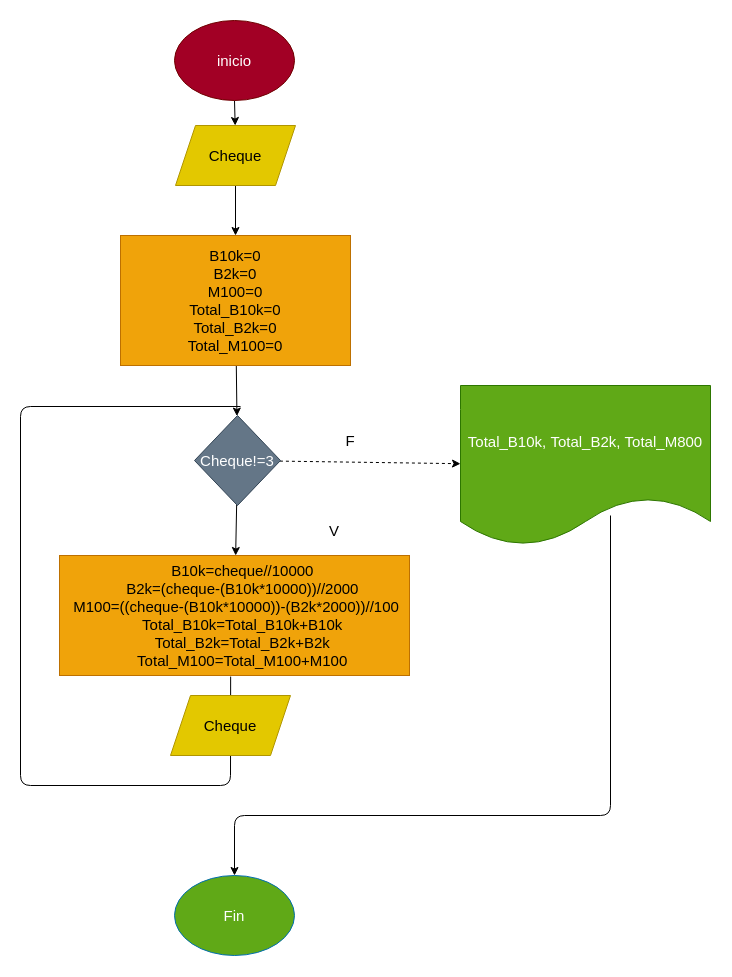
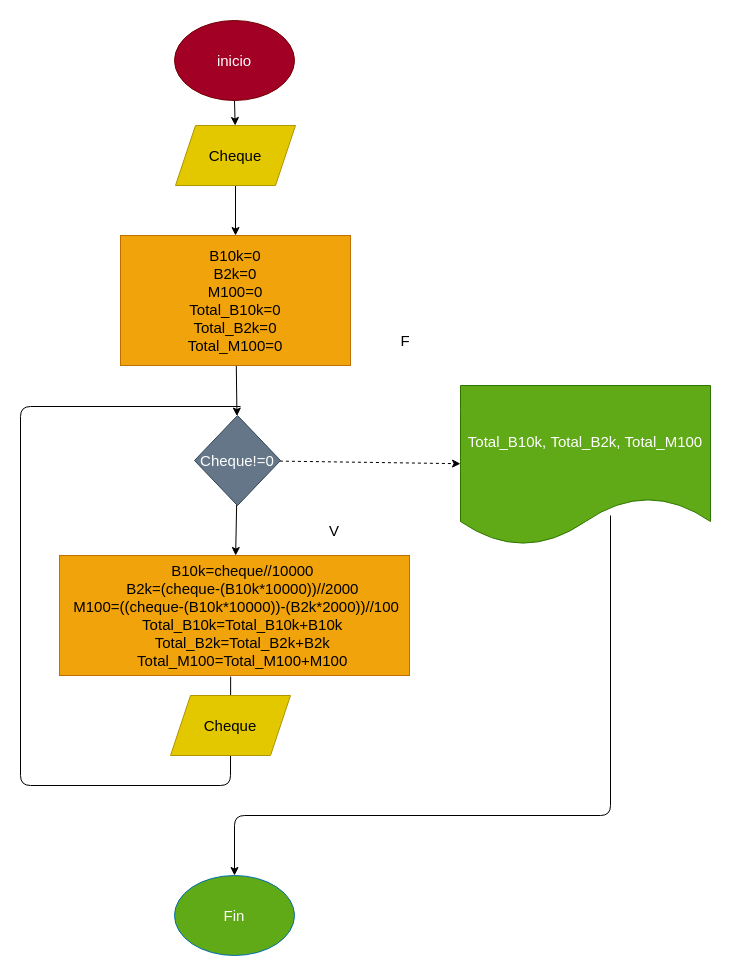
(351, 441) -> (406, 341)
(586, 442) -> (586, 442)
(238, 461) -> (238, 461)
